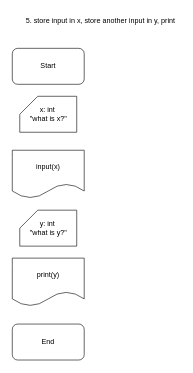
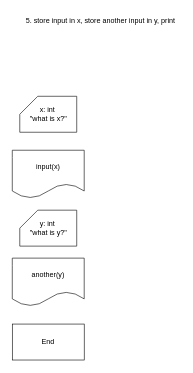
(48, 66) -> none
(48, 275) -> (48, 275)
(48, 342) -> (48, 342)
